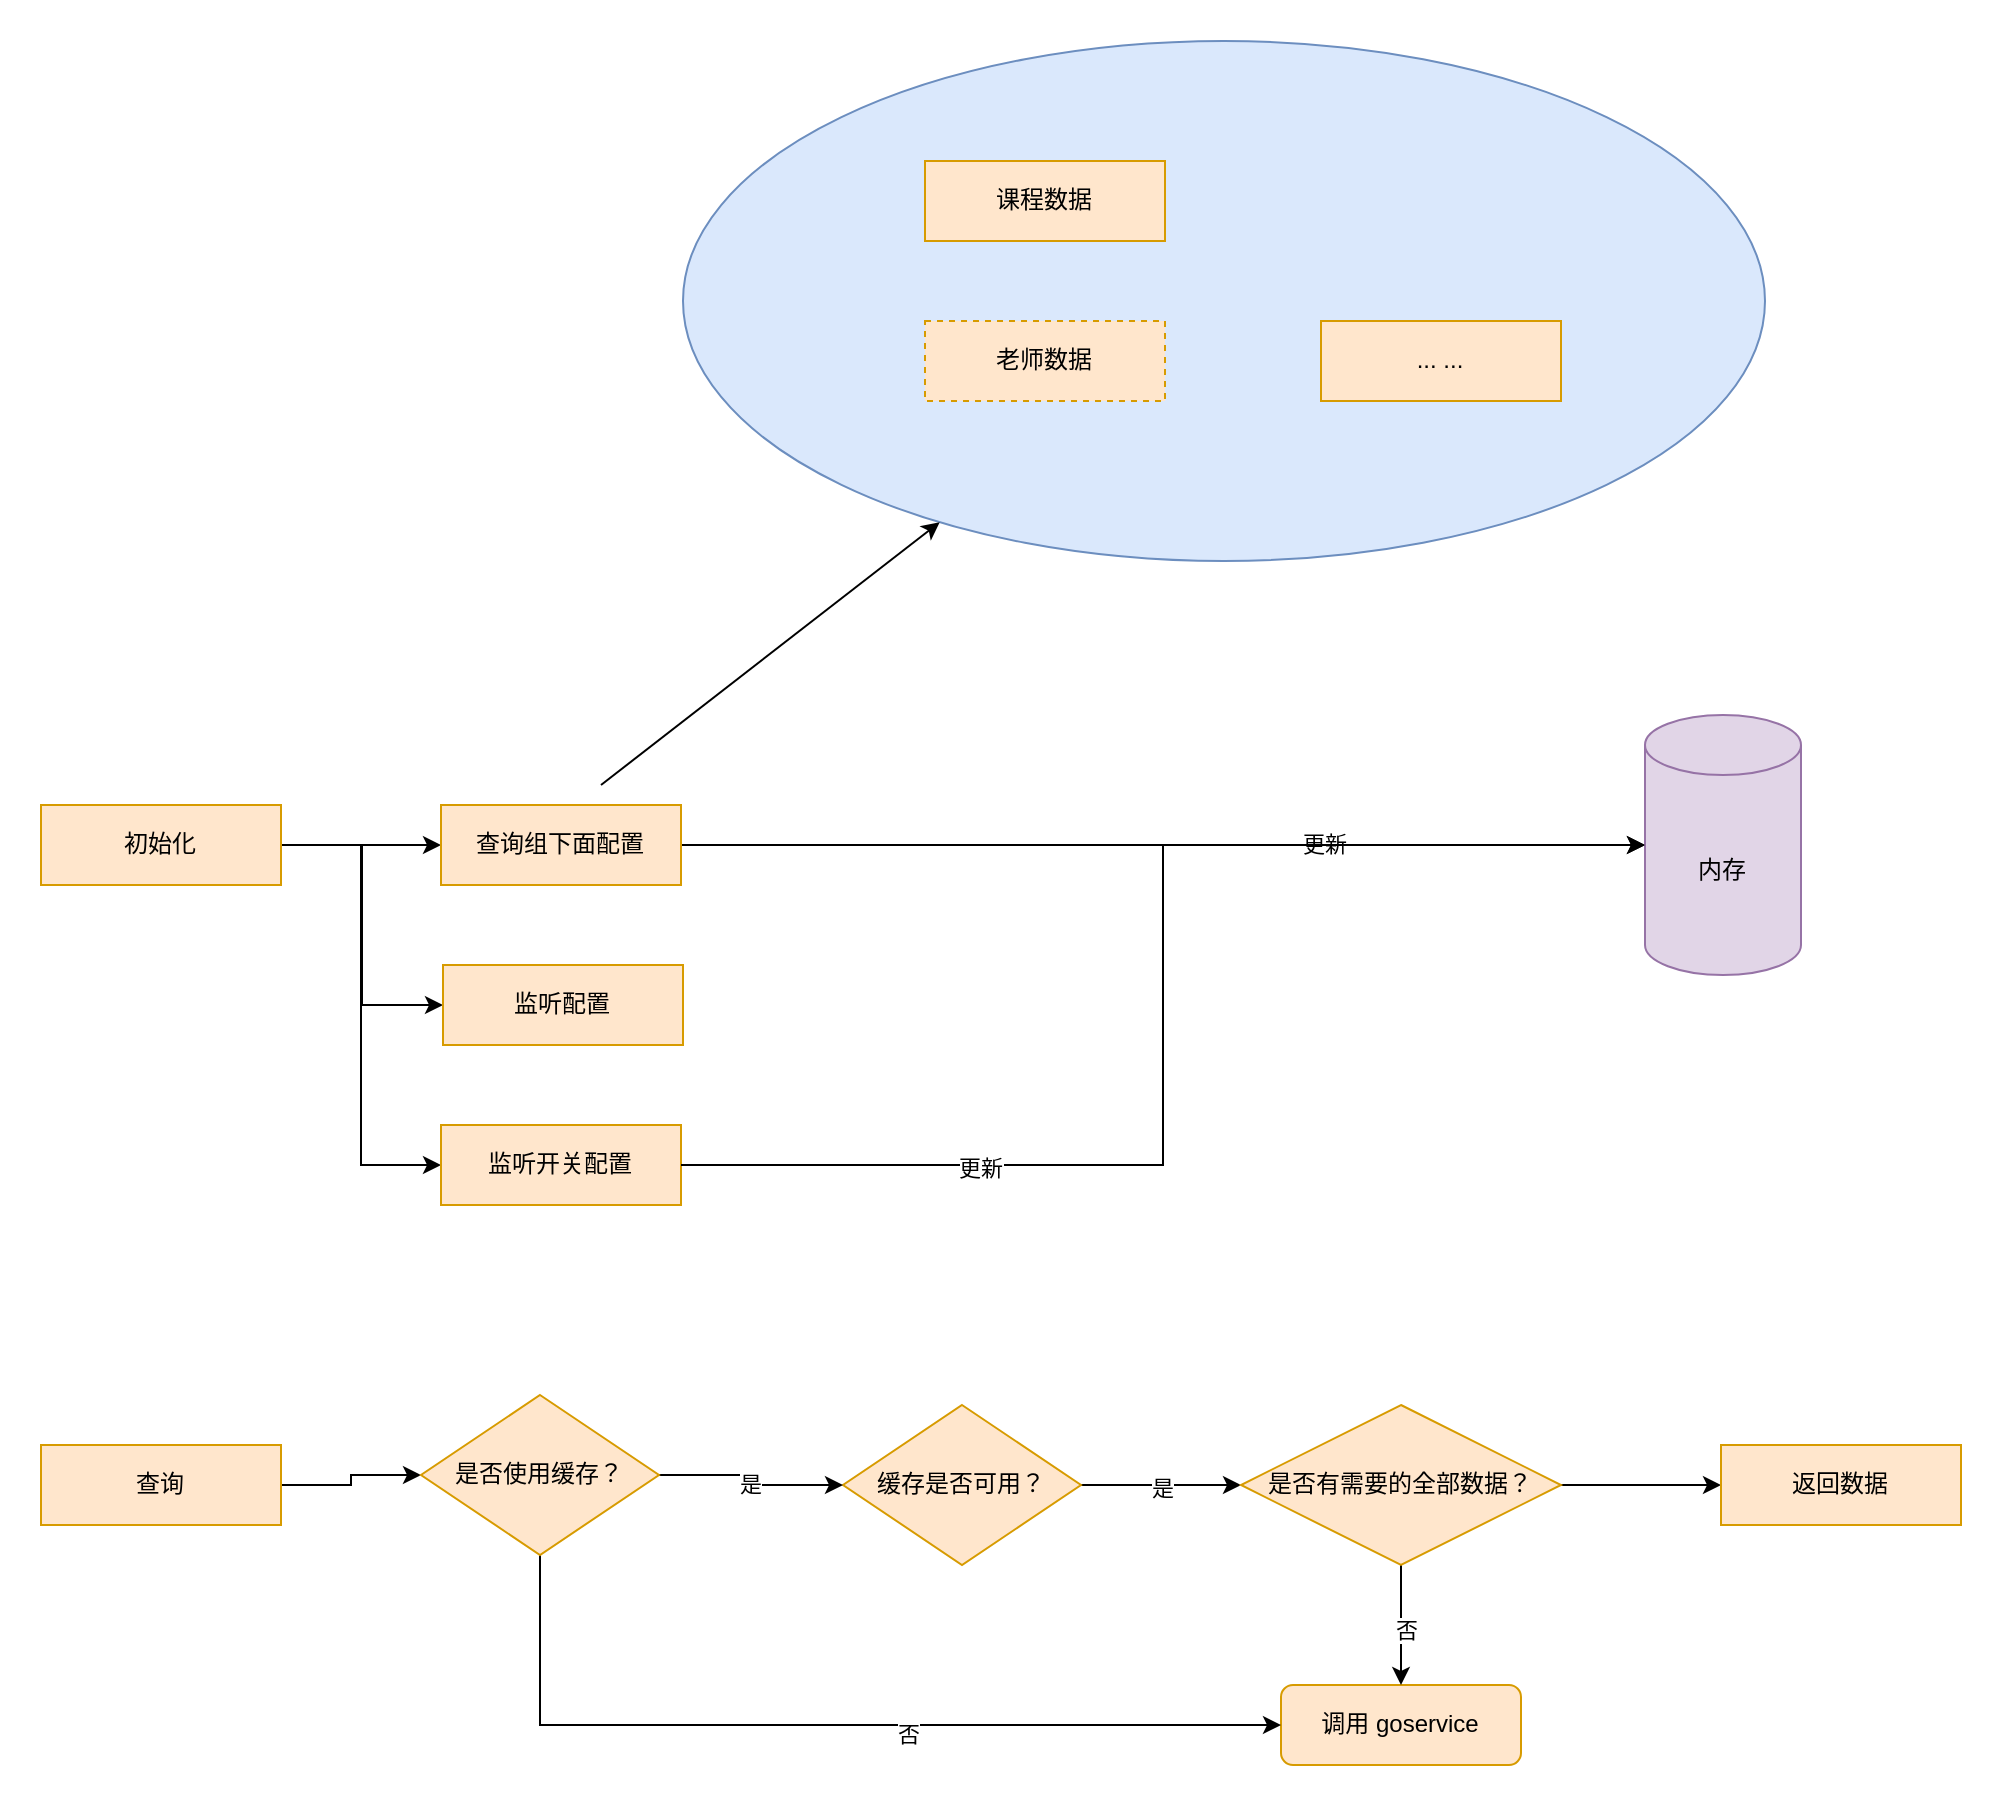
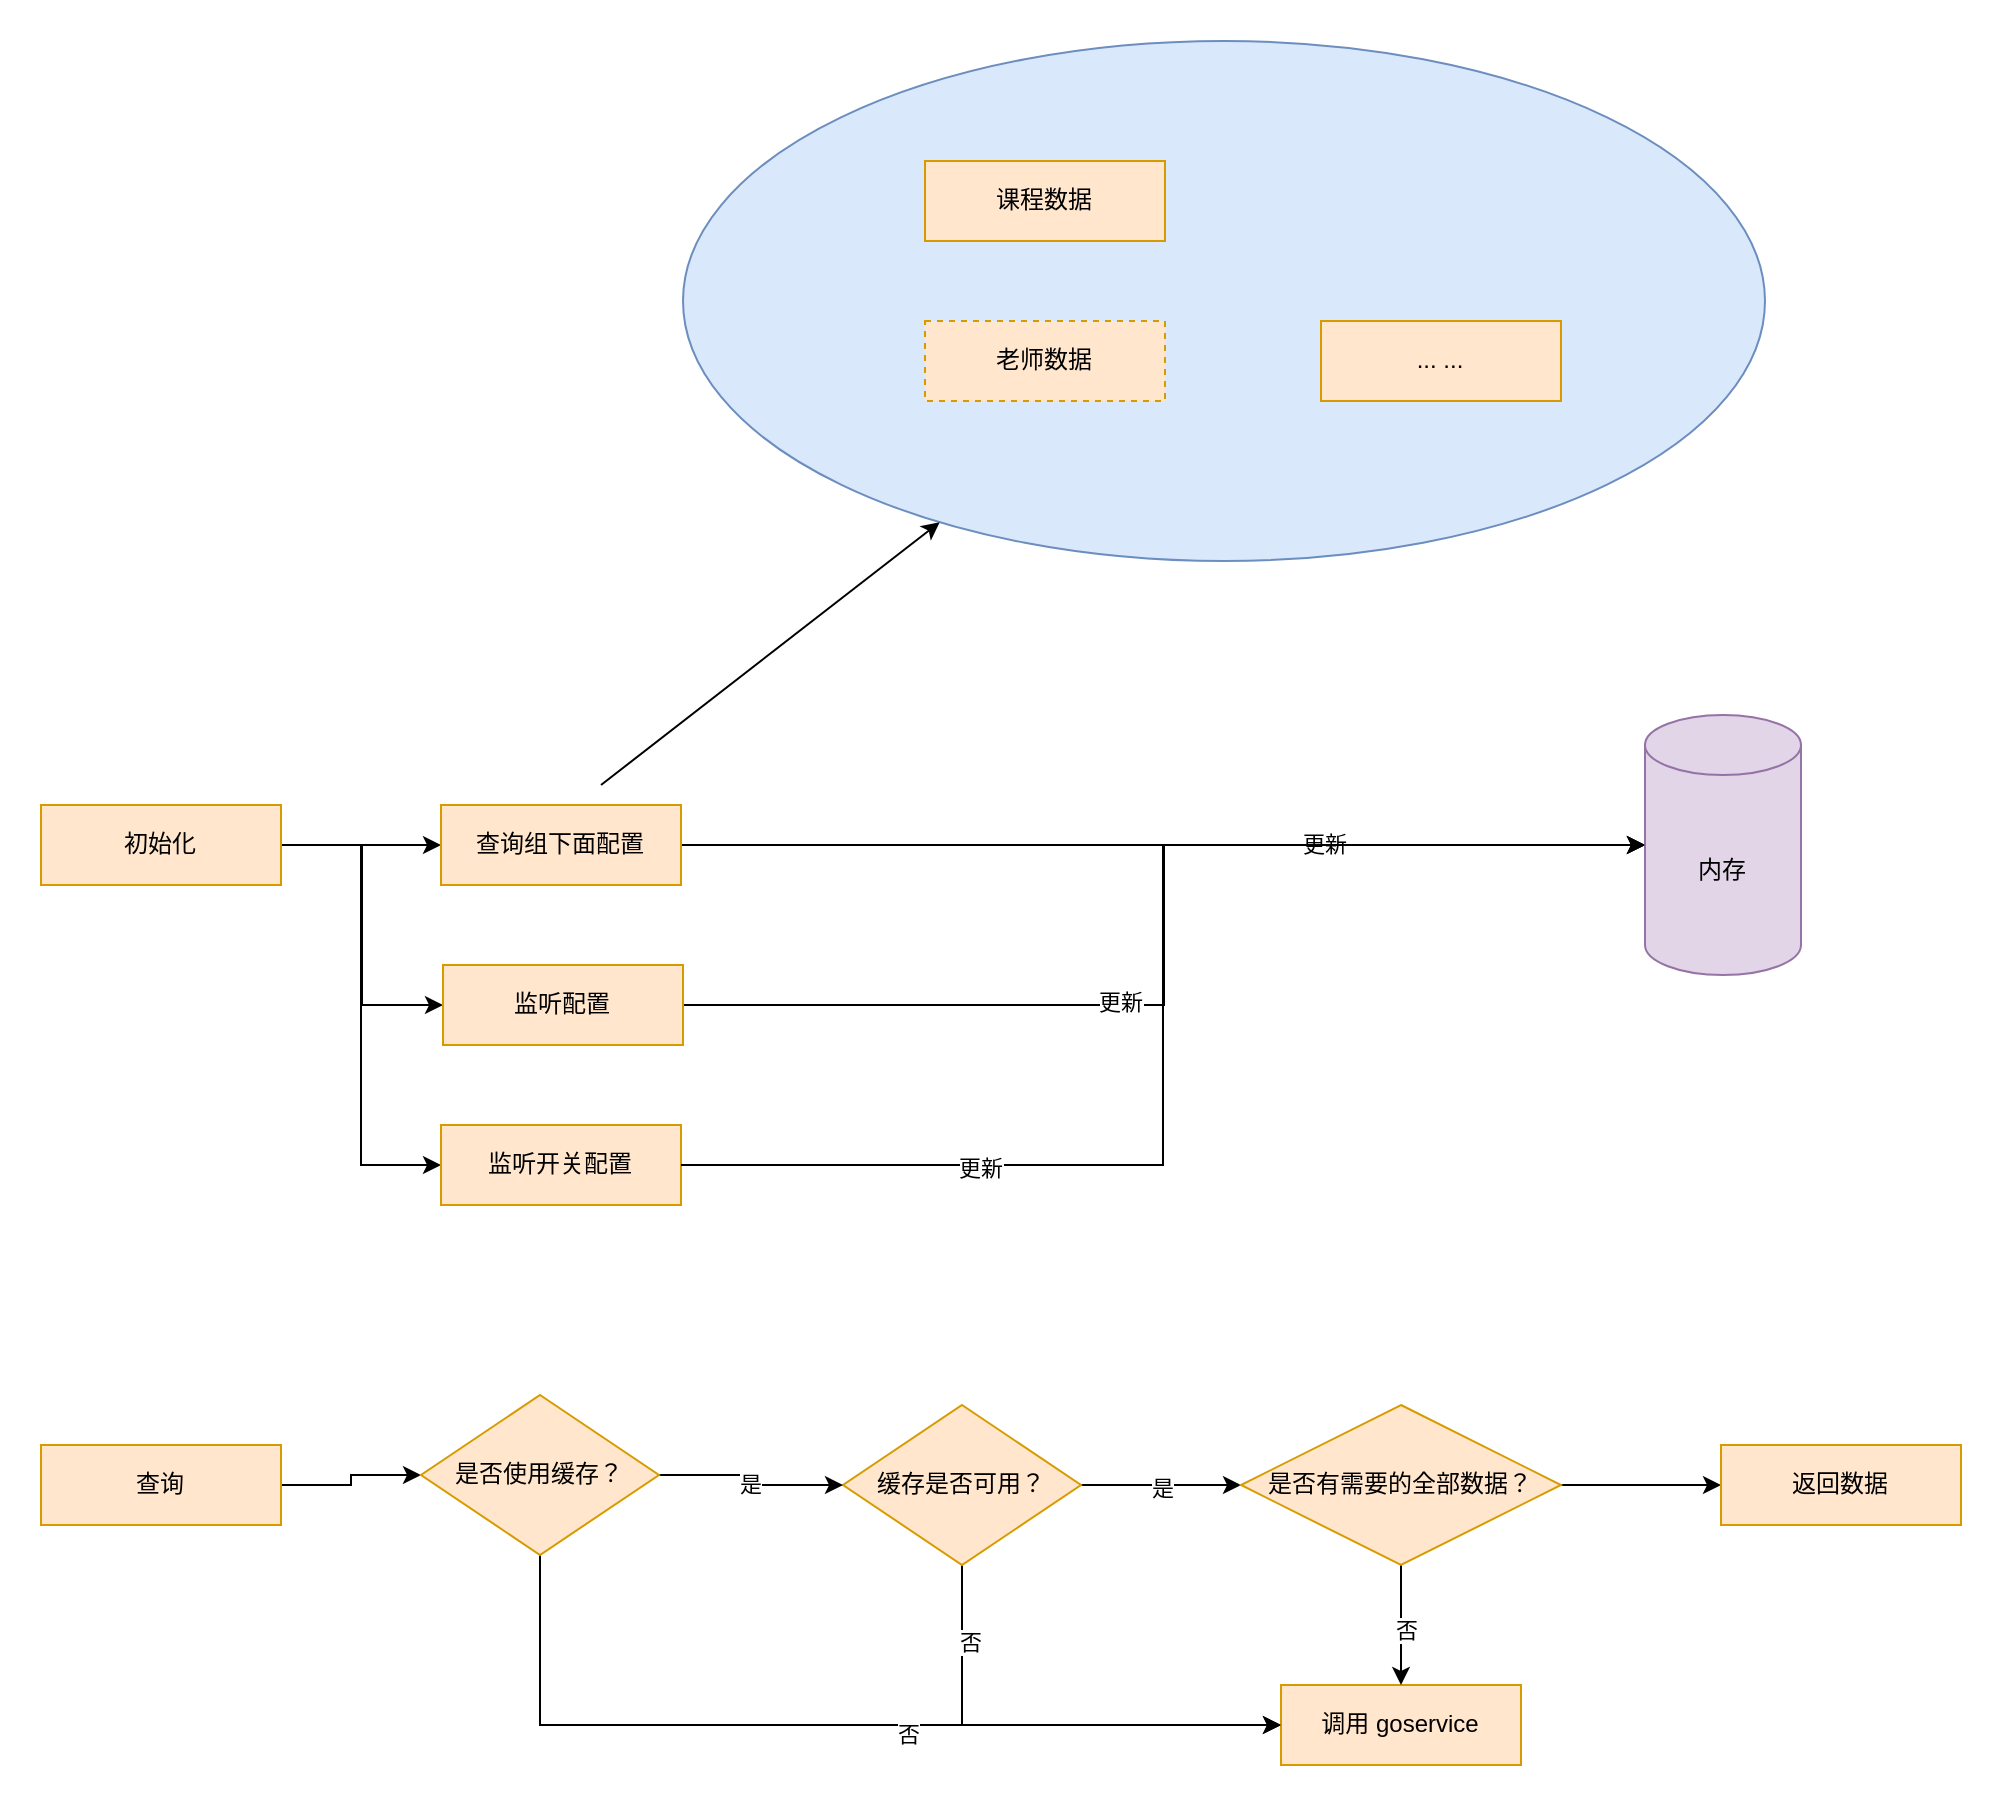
none -> (921, 1005)
none -> (962, 1643)
(1401, 1725) -> (1401, 1725)
